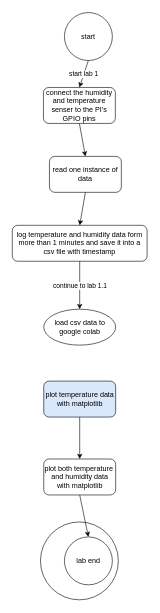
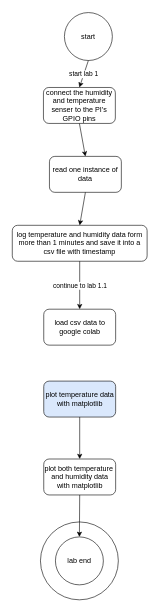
(80, 327) -> (80, 327)
(89, 561) -> (80, 561)
